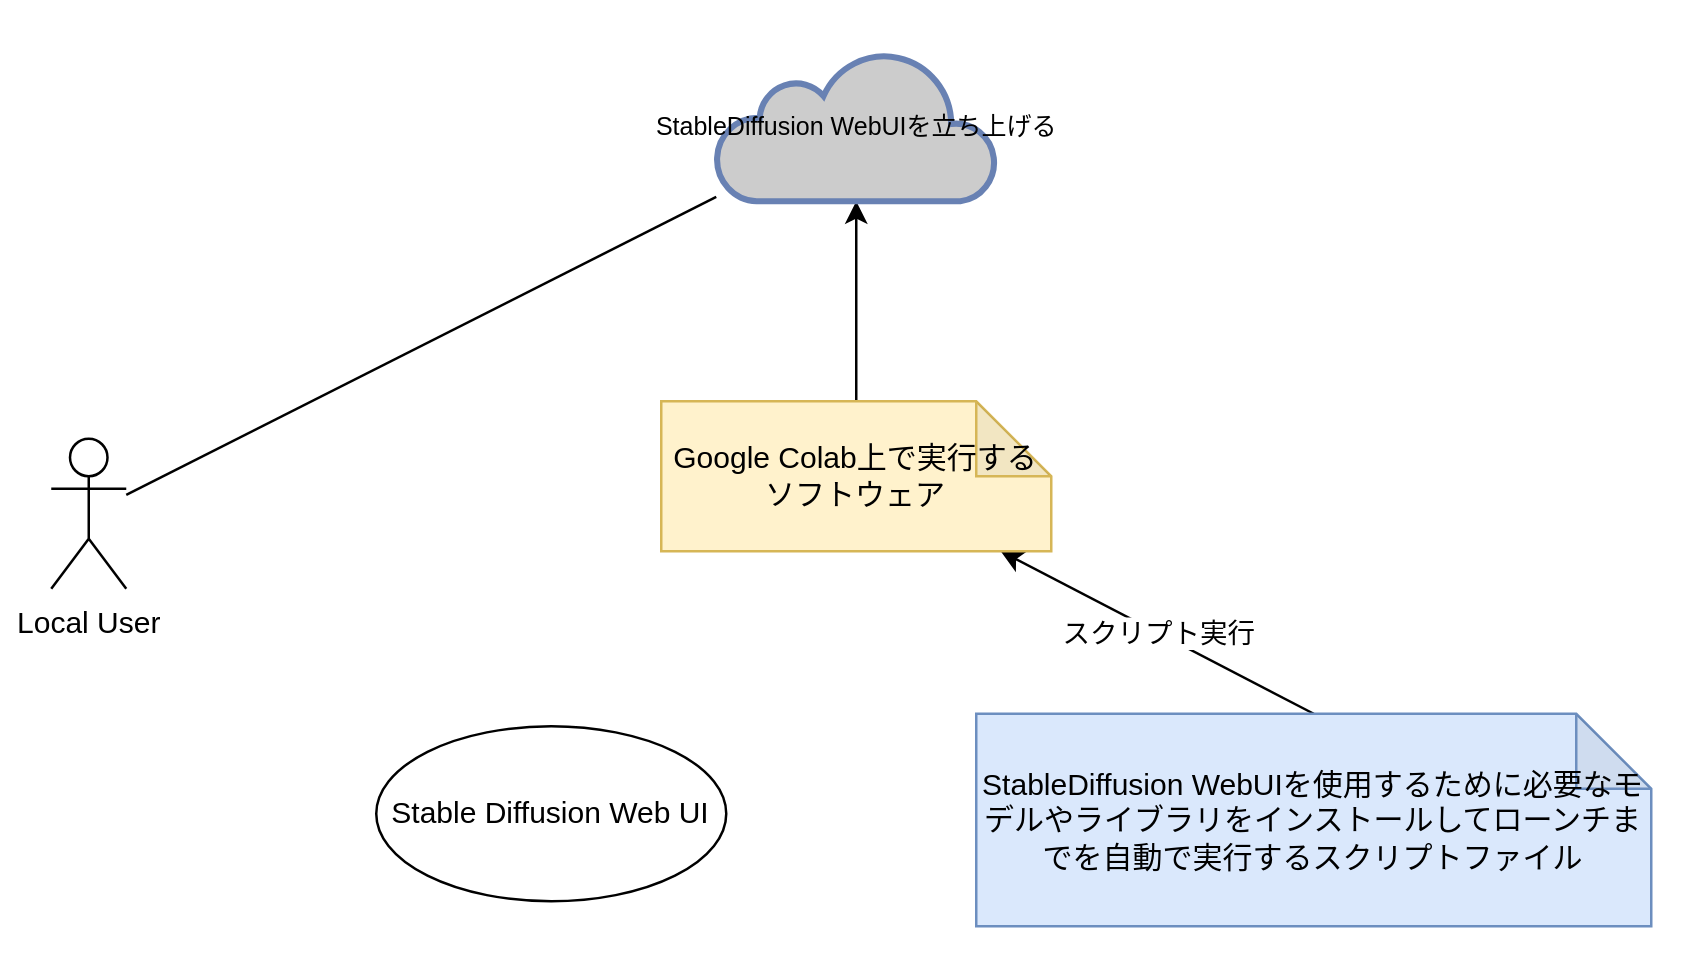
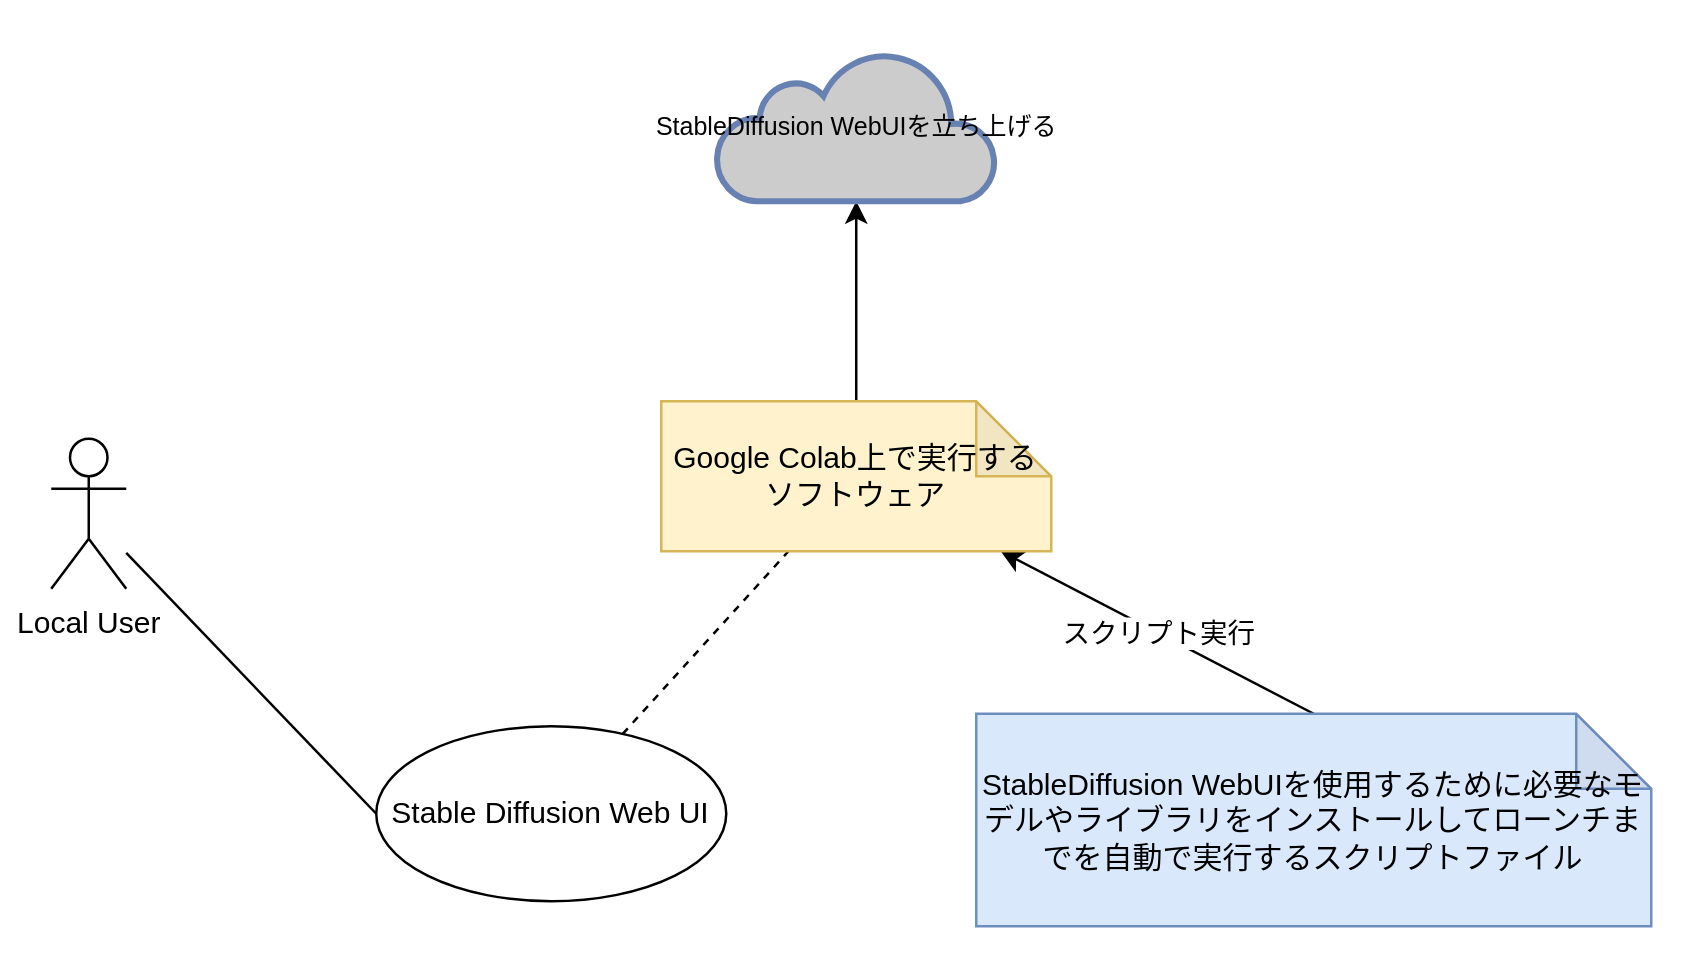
(421, 346) -> (251, 683)
none -> (706, 643)
